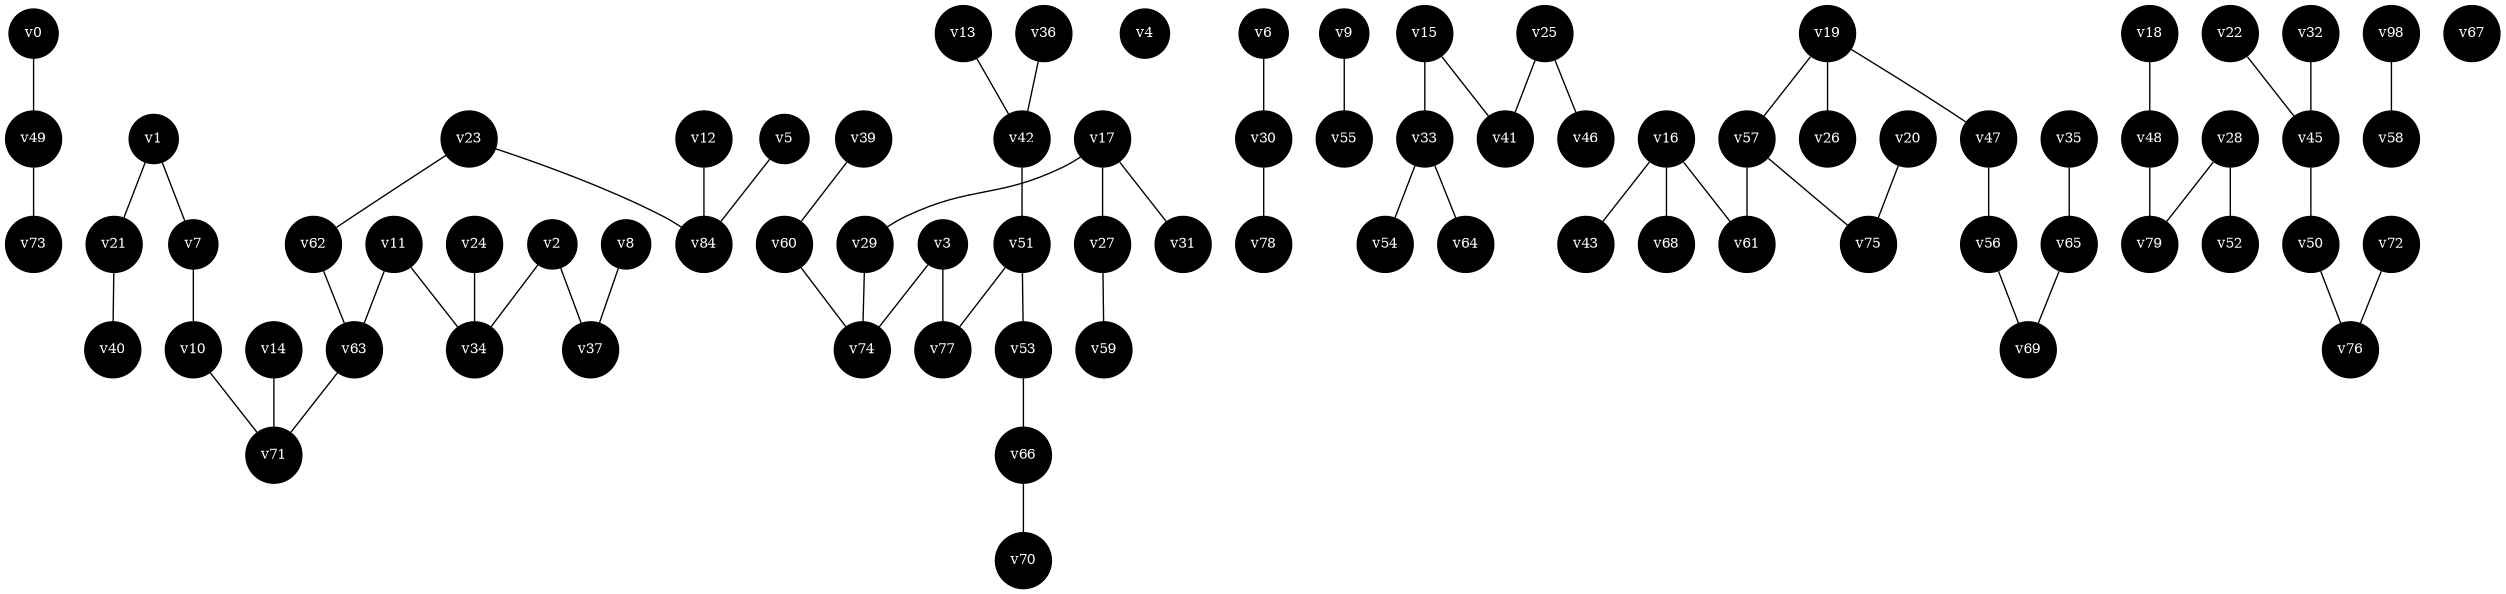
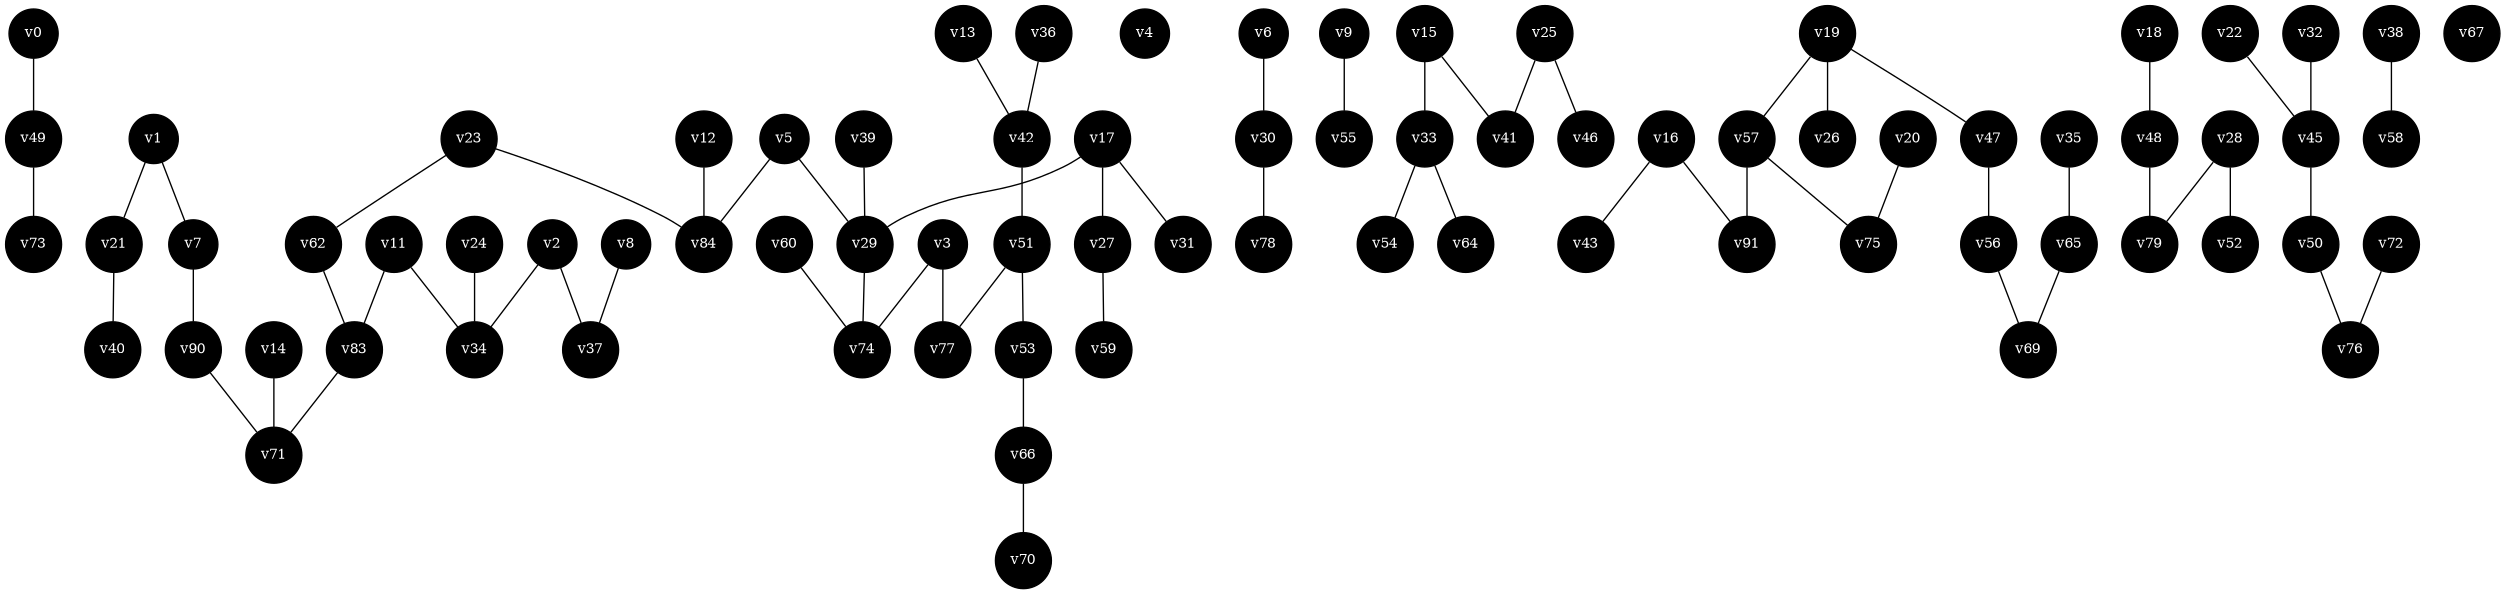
(2391, 34) -> (2391, 34)
none -> (824, 190)
(824, 192) -> (864, 192)
(1666, 244) -> none
(1747, 244) -> (1747, 244)
(193, 350) -> (193, 350)
(354, 350) -> (354, 350)
